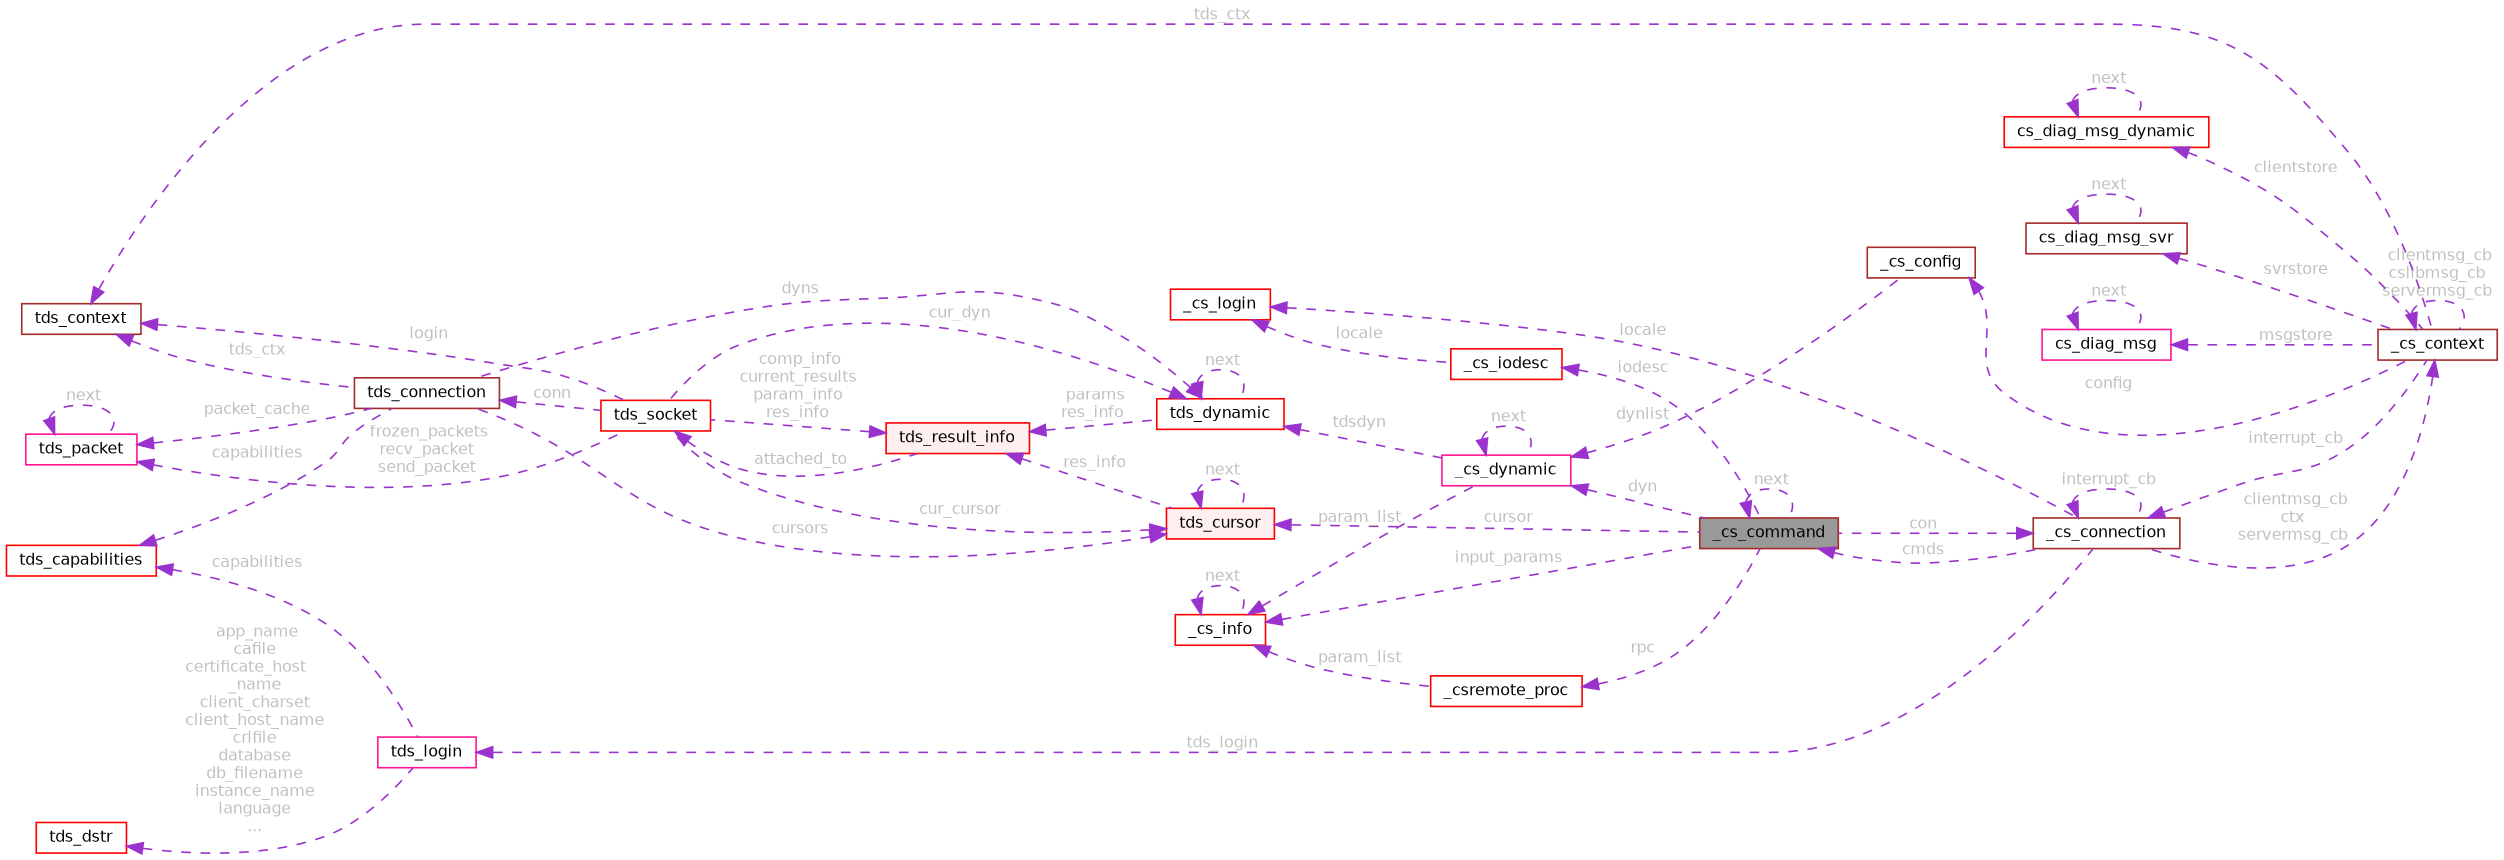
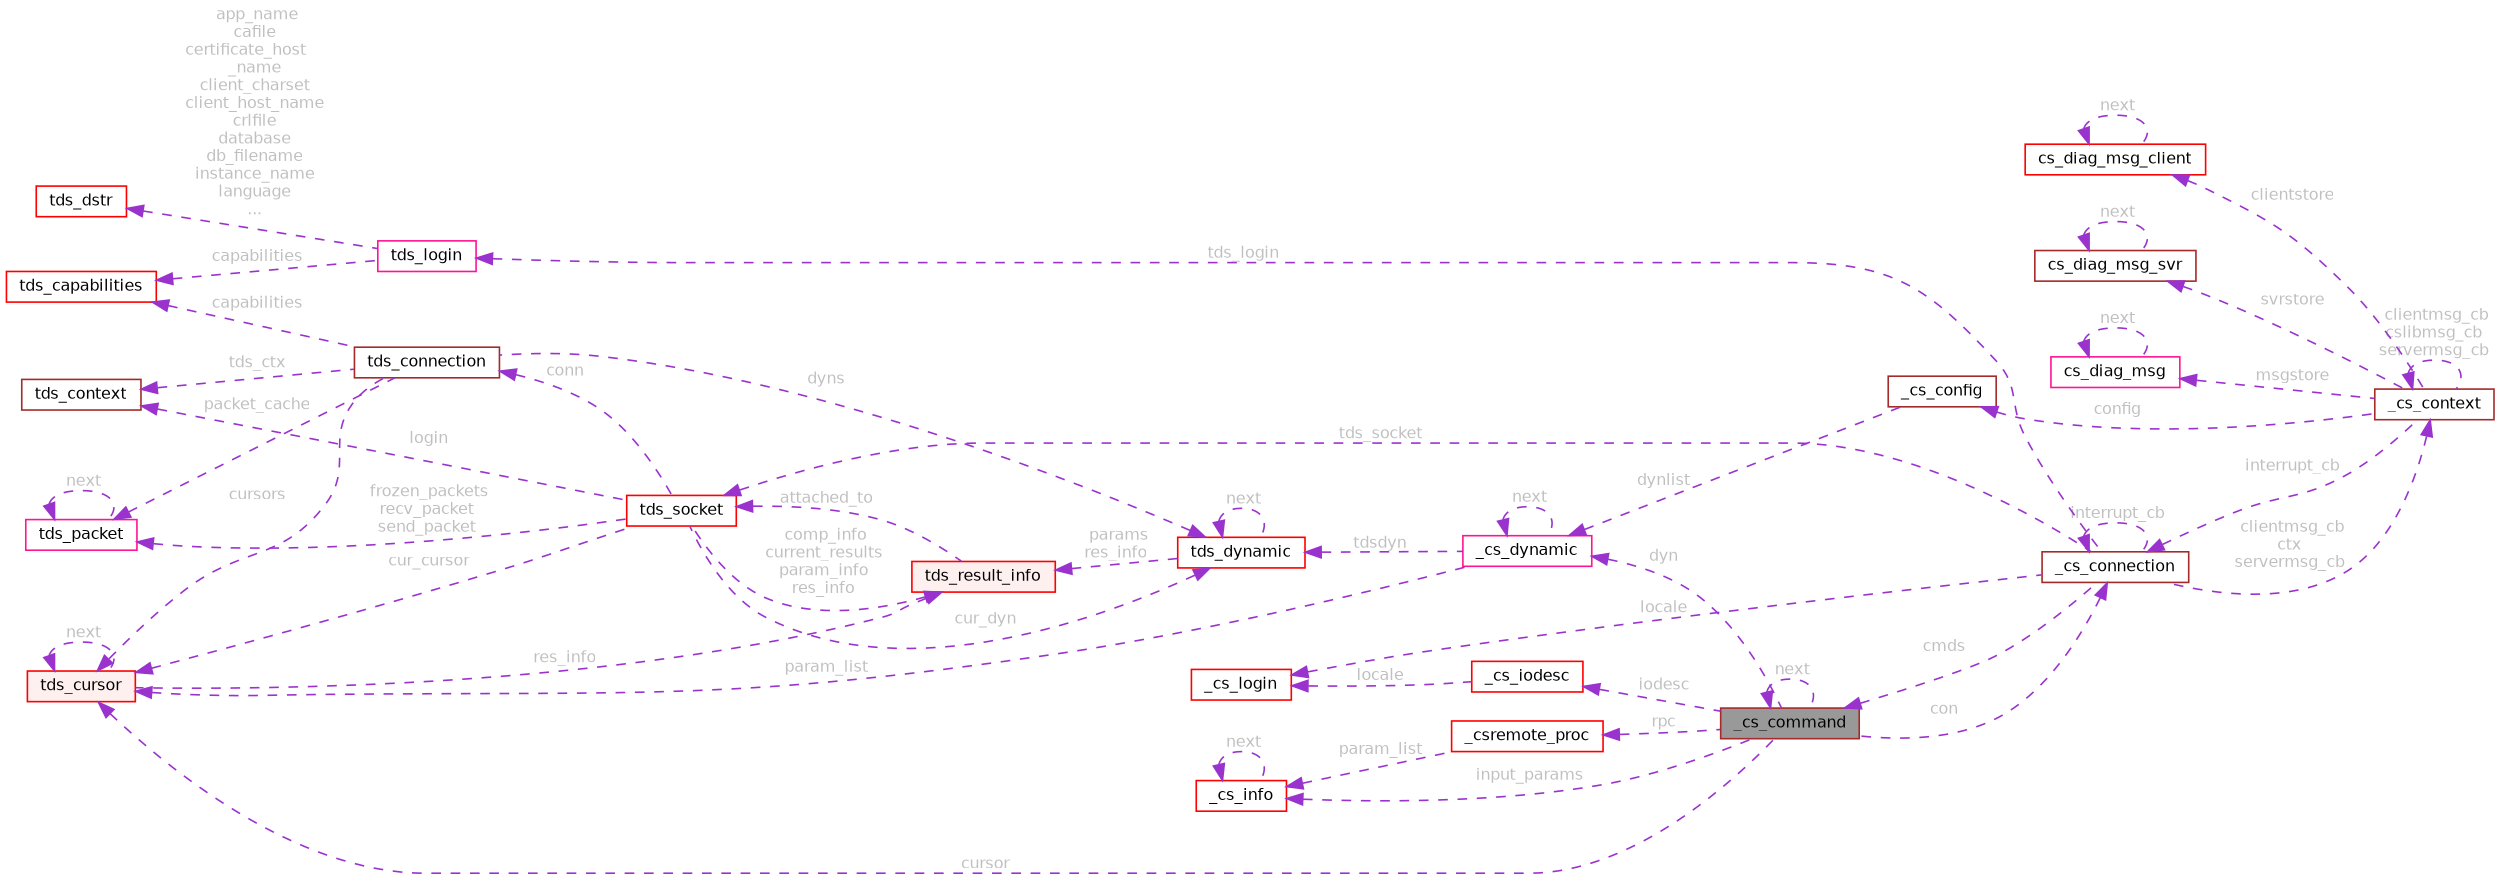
(1289, 24) -> none
(2107, 132) -> (2115, 160)
none -> (1424, 443)
(1368, 545) -> (815, 683)
